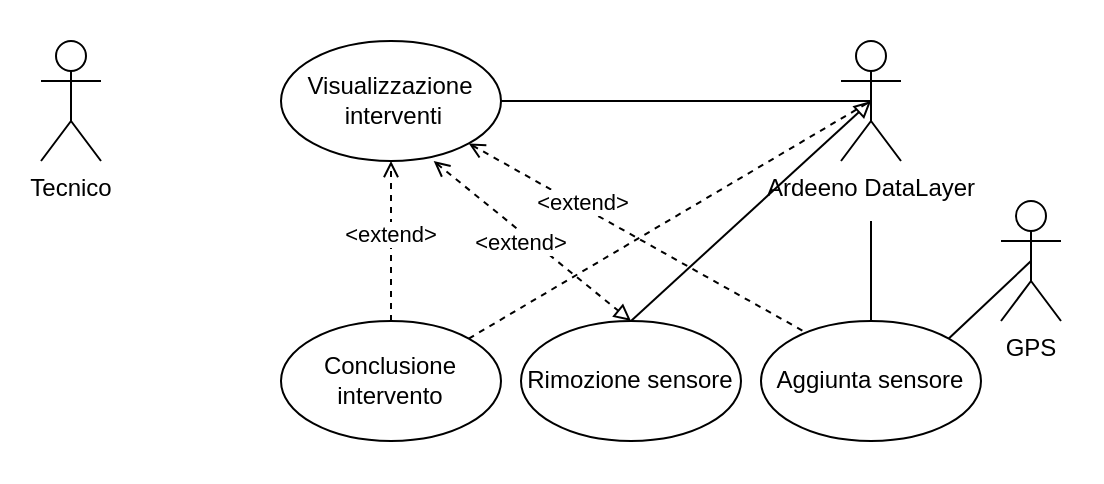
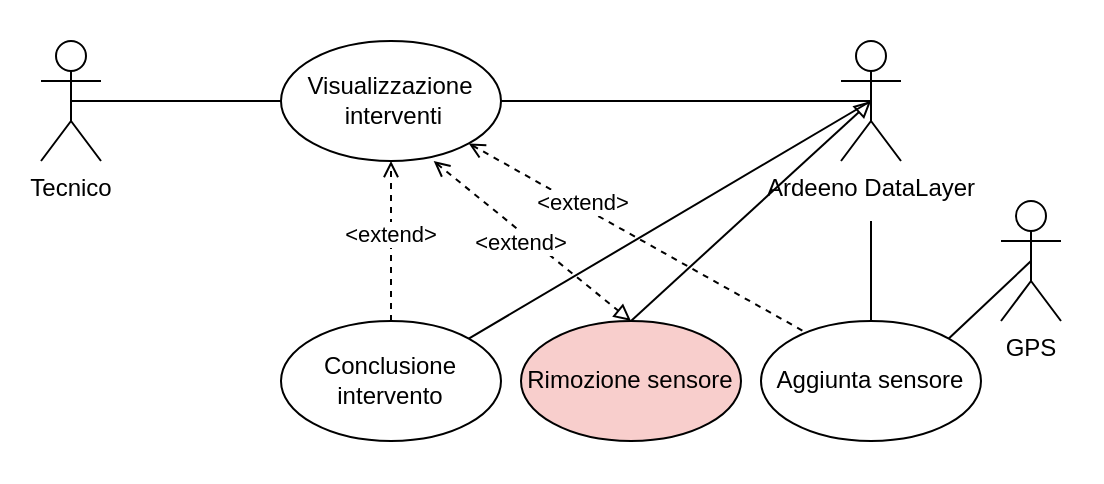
none -> (186, 101)
(752, 171) -> (752, 171)
(631, 381) -> (631, 381)
